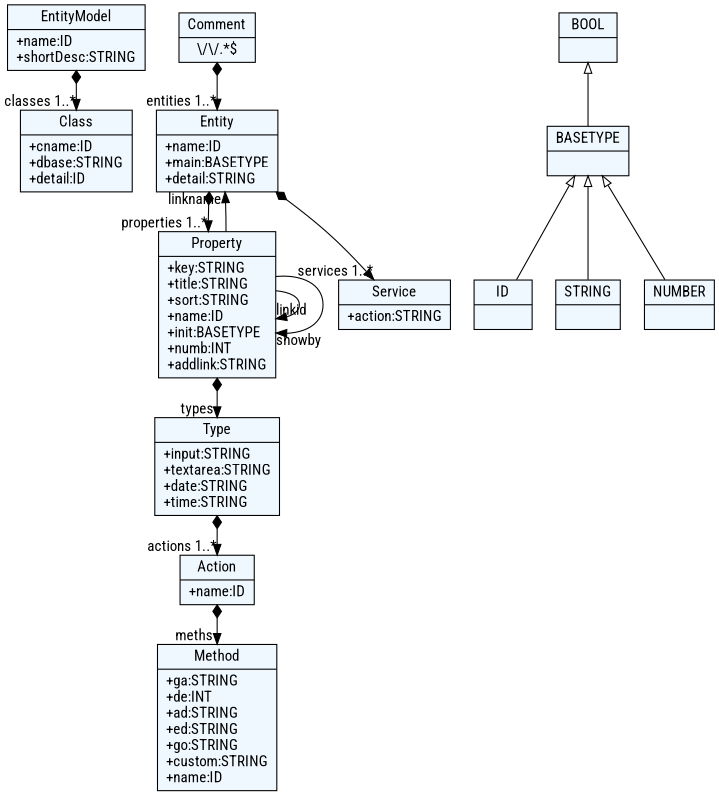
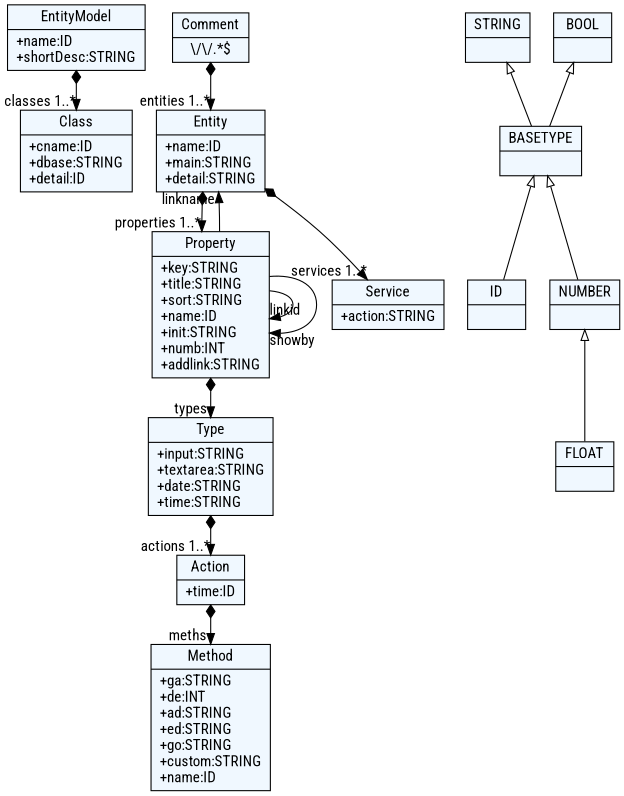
(217, 163) -> (209, 163)
(588, 233) -> (521, 99)
(214, 333) -> (199, 333)
none -> (585, 467)
(217, 592) -> (211, 592)
